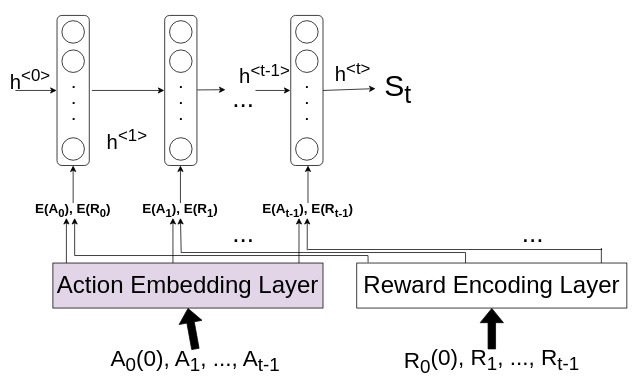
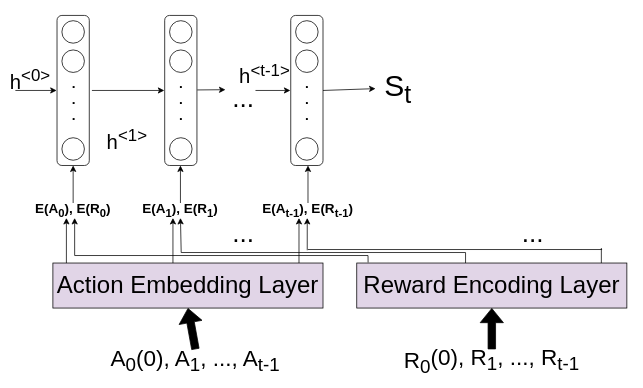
(353, 72) -> none
(492, 285) -> (492, 285)
